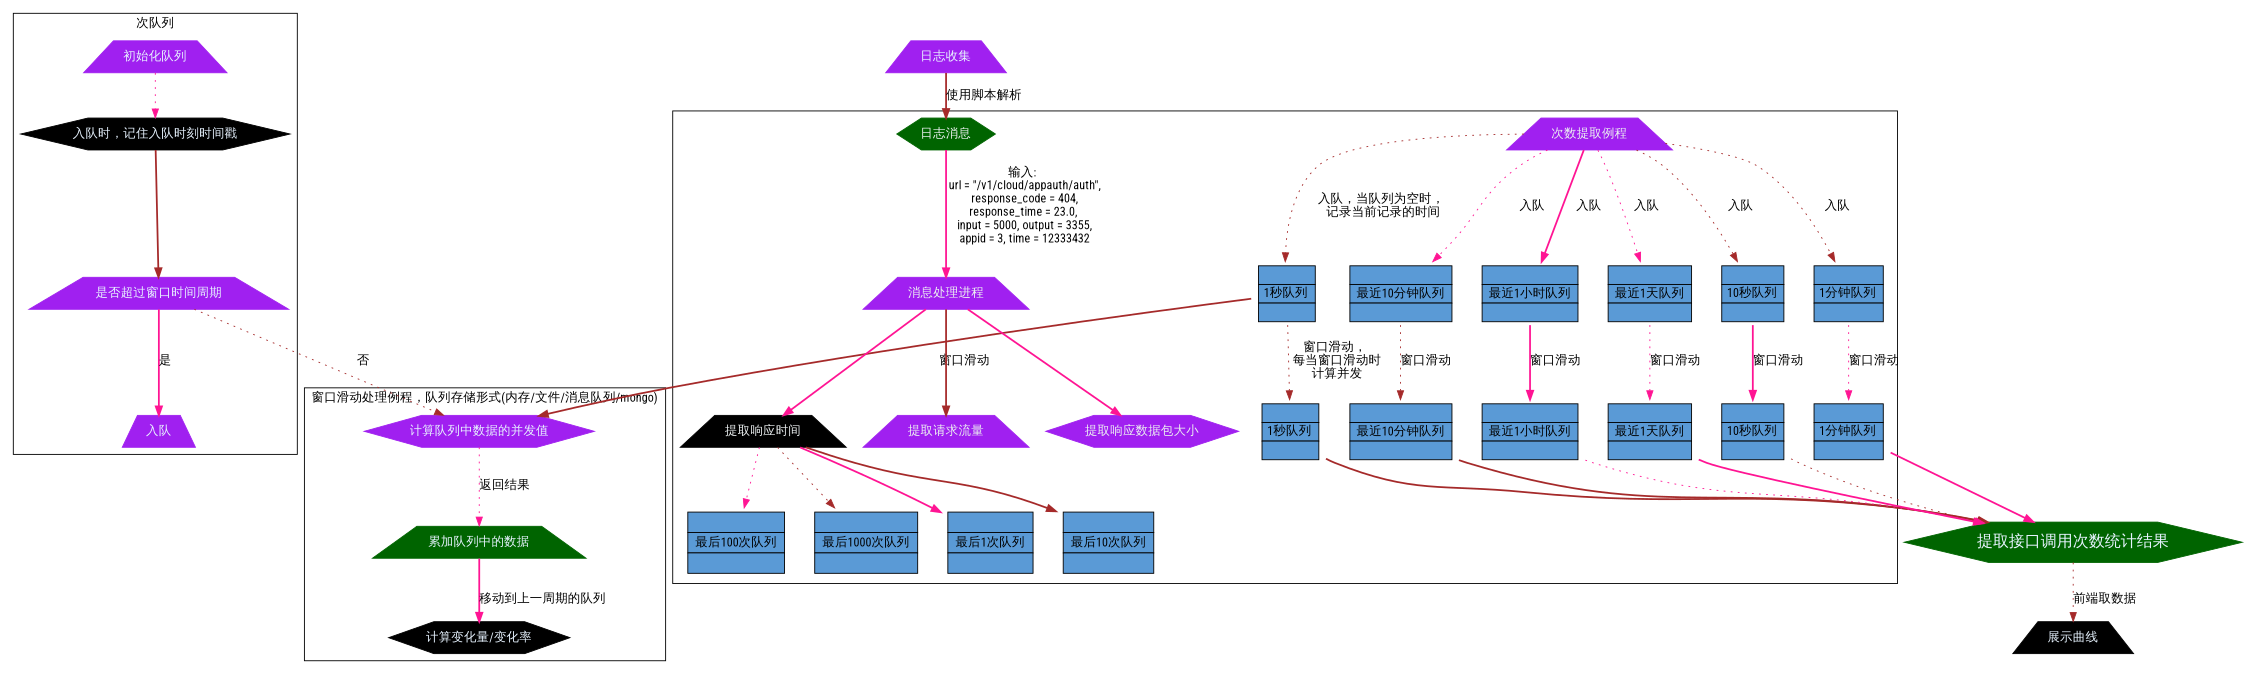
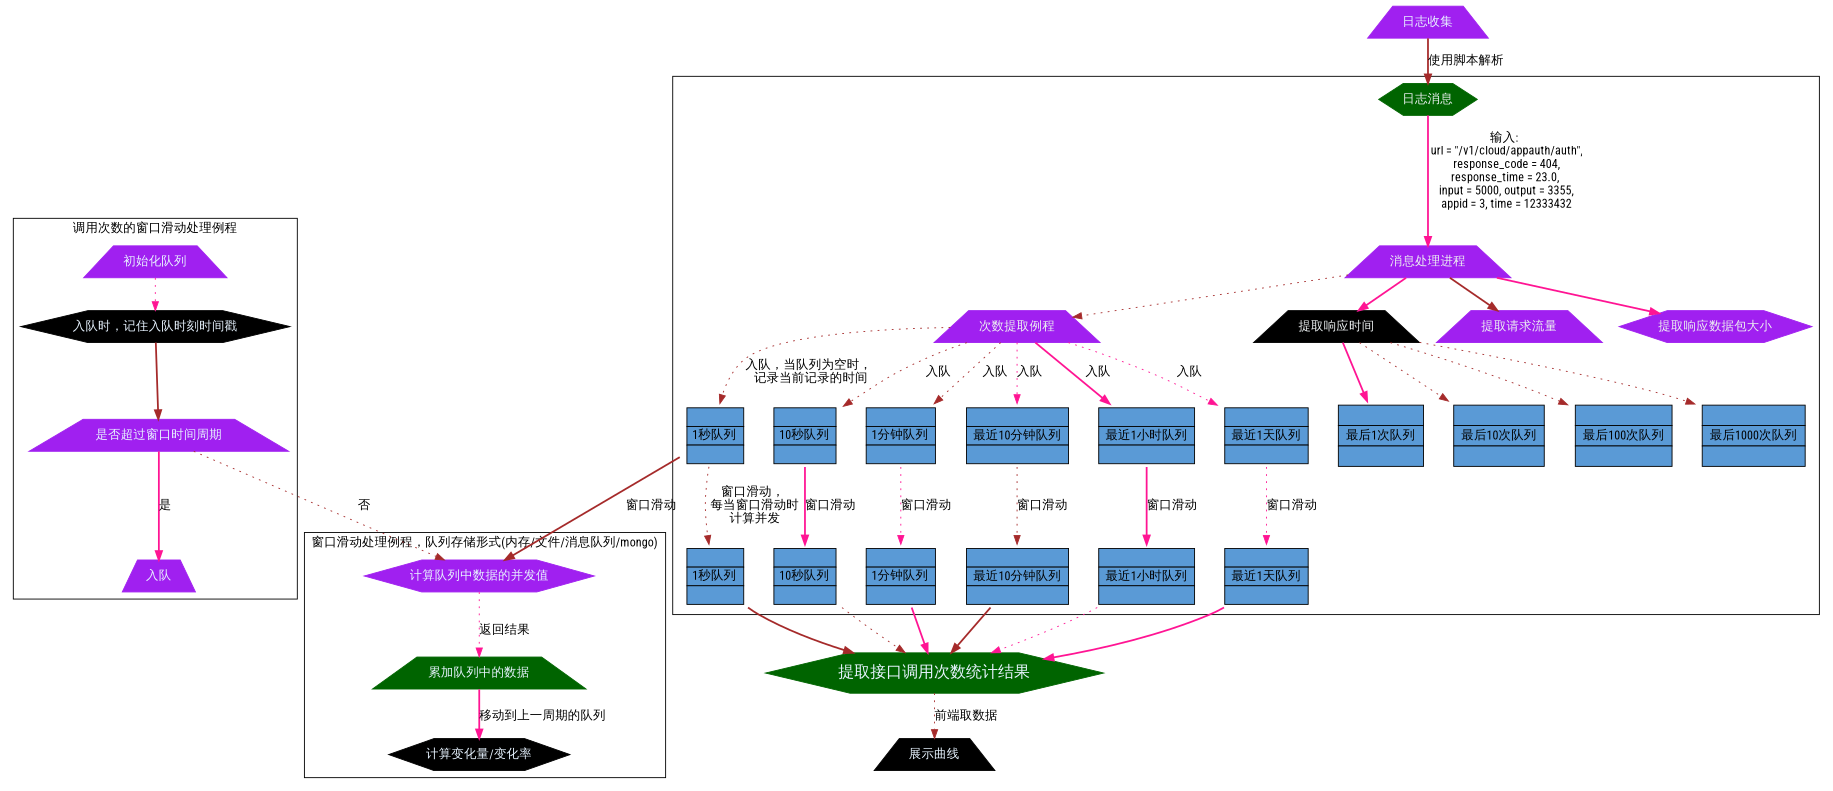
(155, 24) -> (155, 229)
none -> (1215, 295)
(753, 473) -> (1476, 370)
(926, 479) -> (1400, 369)
